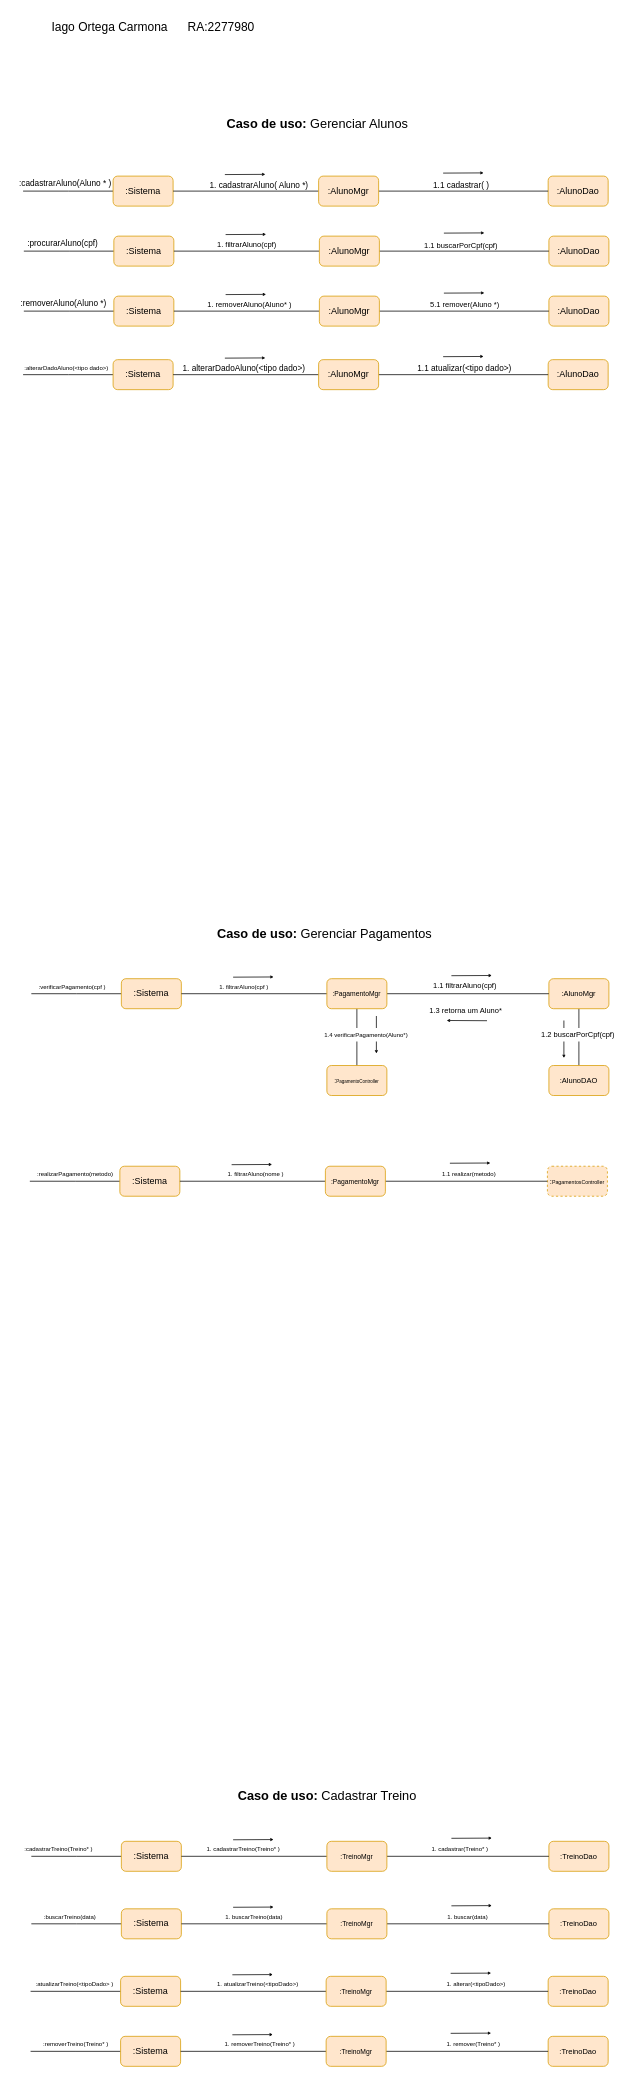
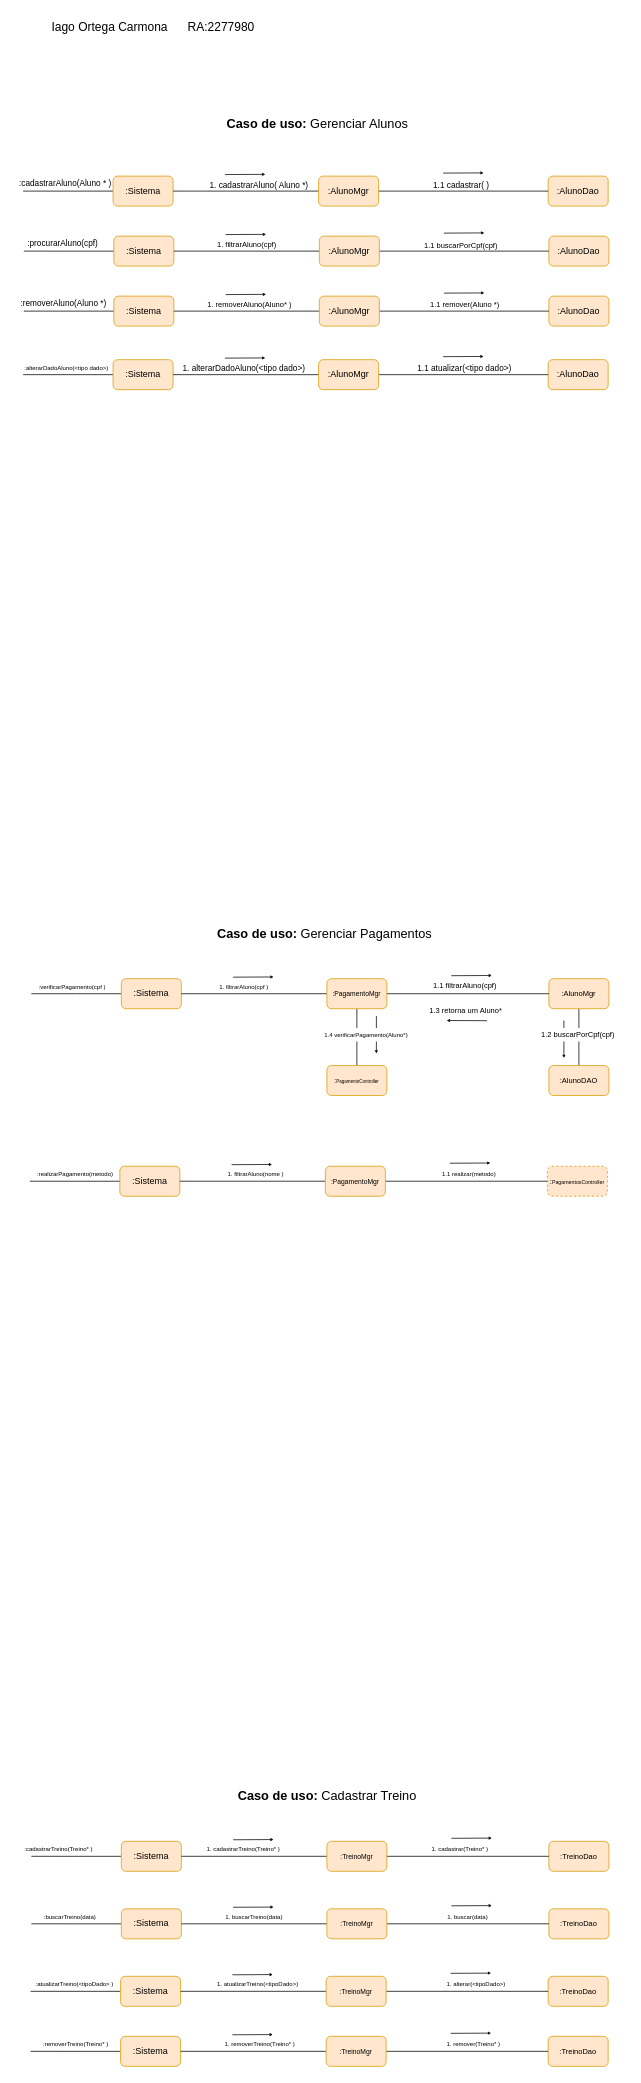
(457, 304) -> (457, 304)
